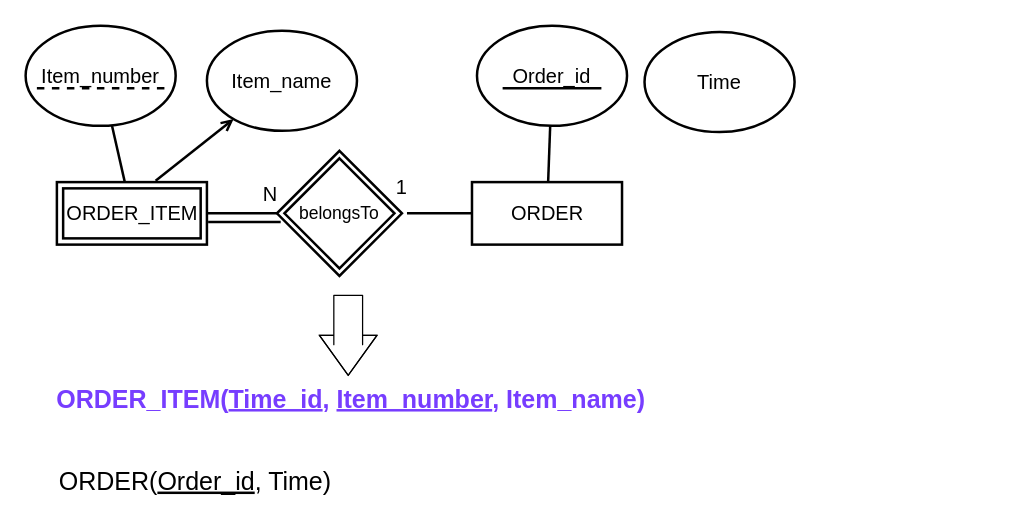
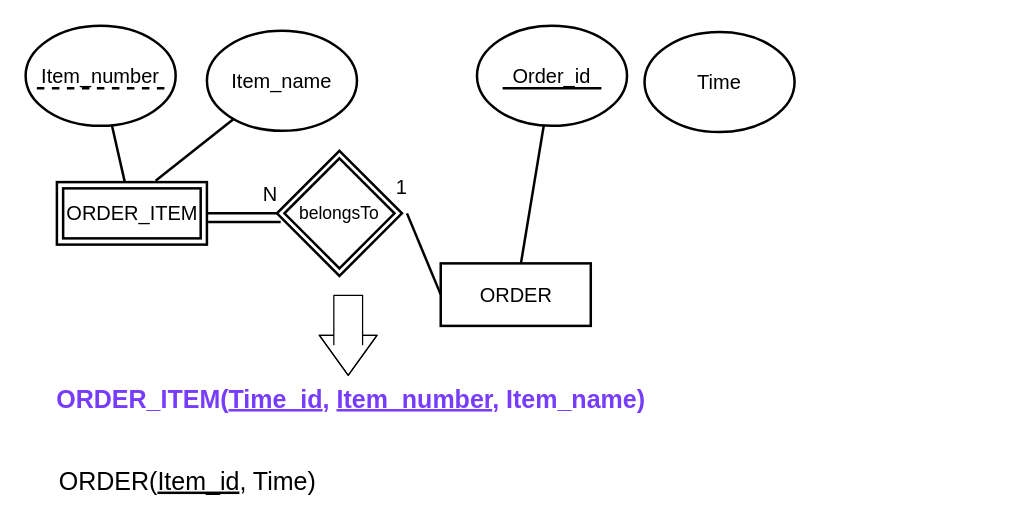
(226, 125) -> (228, 123)
(547, 213) -> (516, 294)
(193, 481) -> (186, 481)
